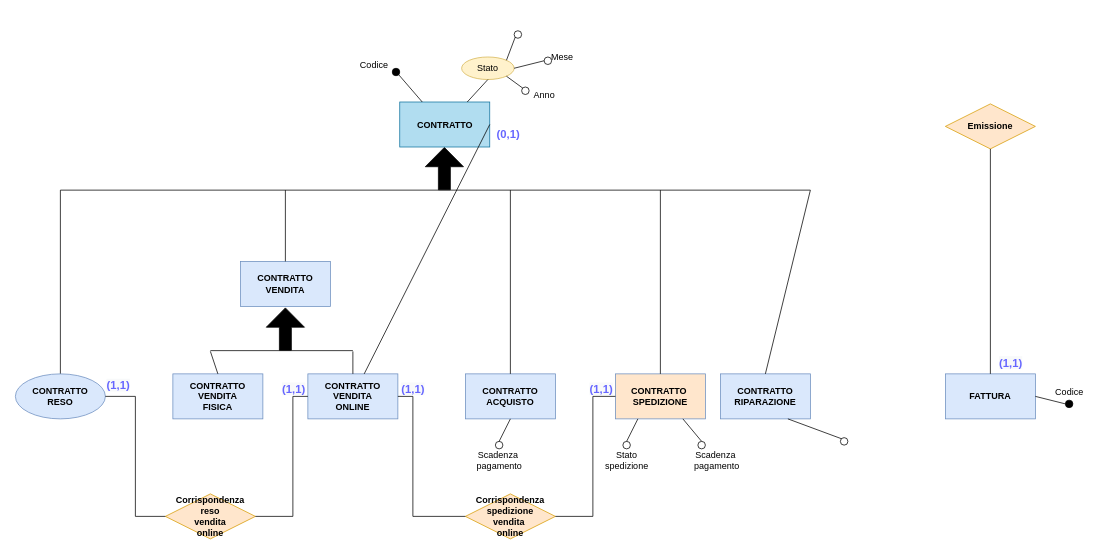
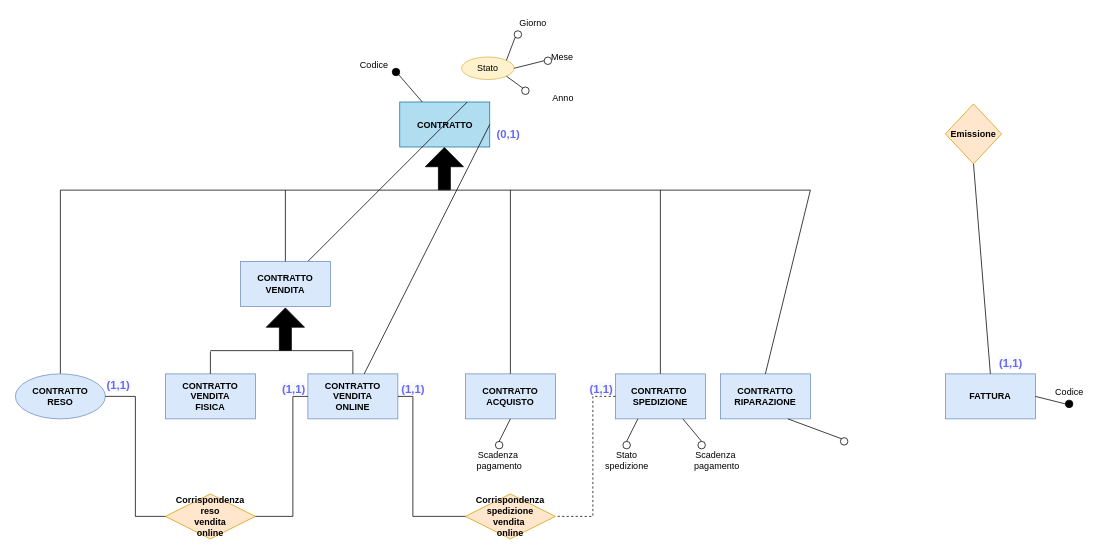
none -> (533, 23)
(478, 91) -> (388, 181)
(544, 95) -> (563, 98)
(990, 126) -> (974, 134)
(218, 396) -> (210, 396)
(660, 396) -> (660, 396)
(593, 464) -> (593, 464)
